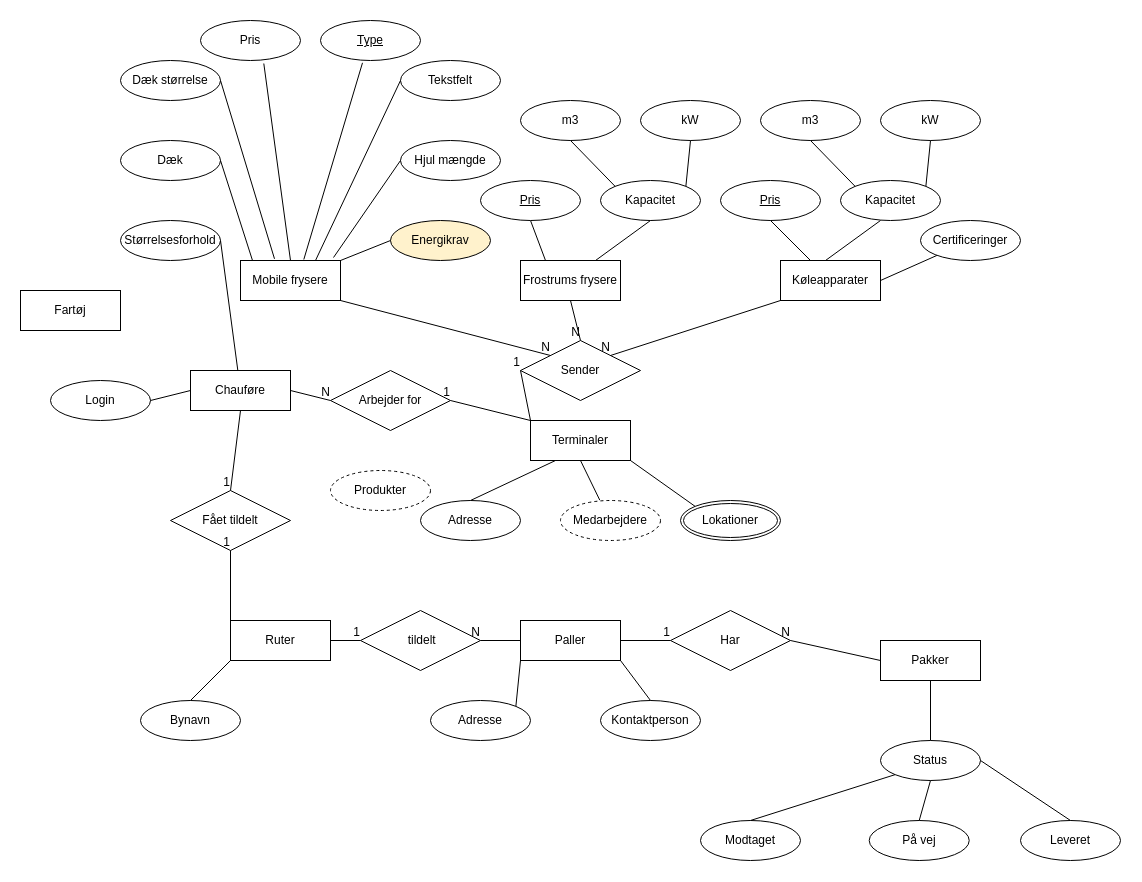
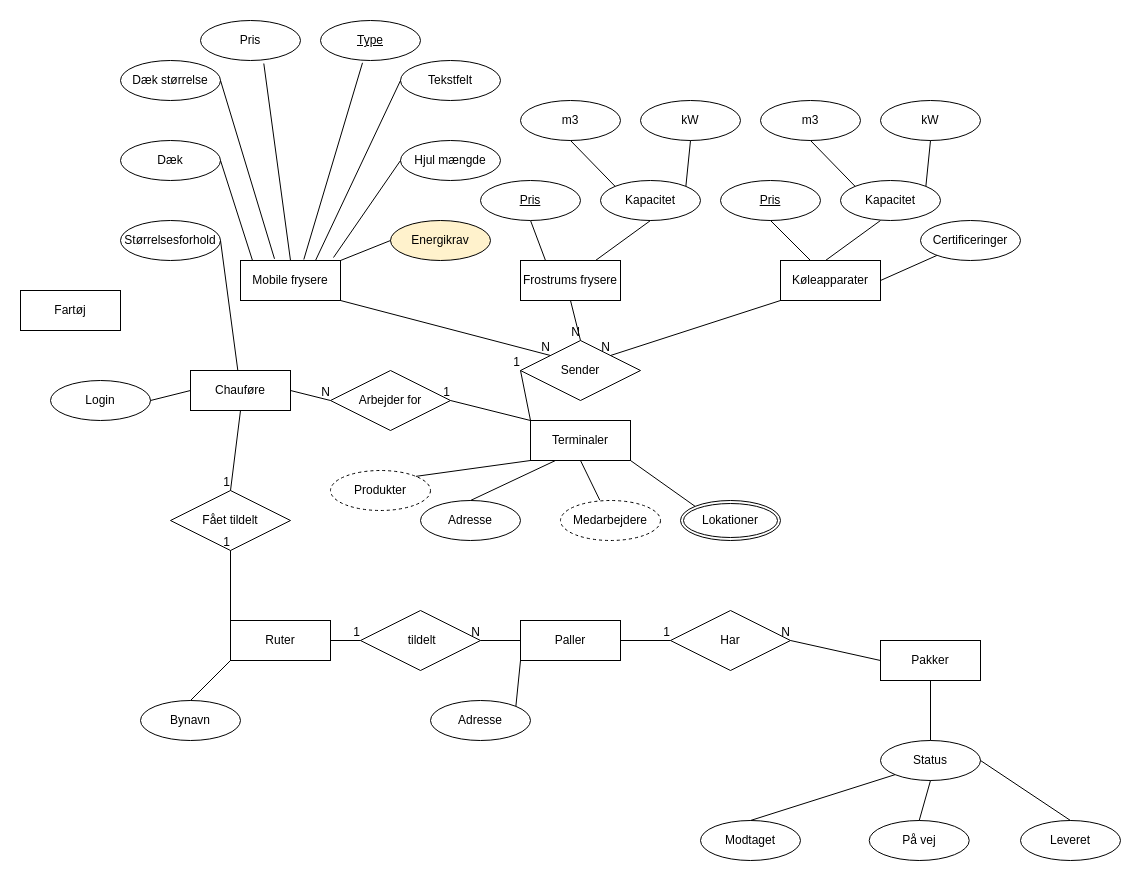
none -> (474, 468)
(636, 681) -> none
(651, 721) -> none
